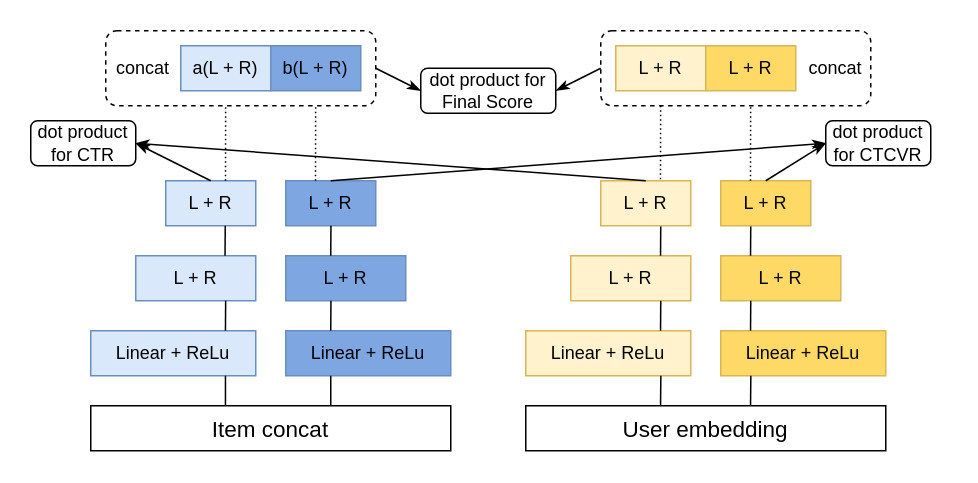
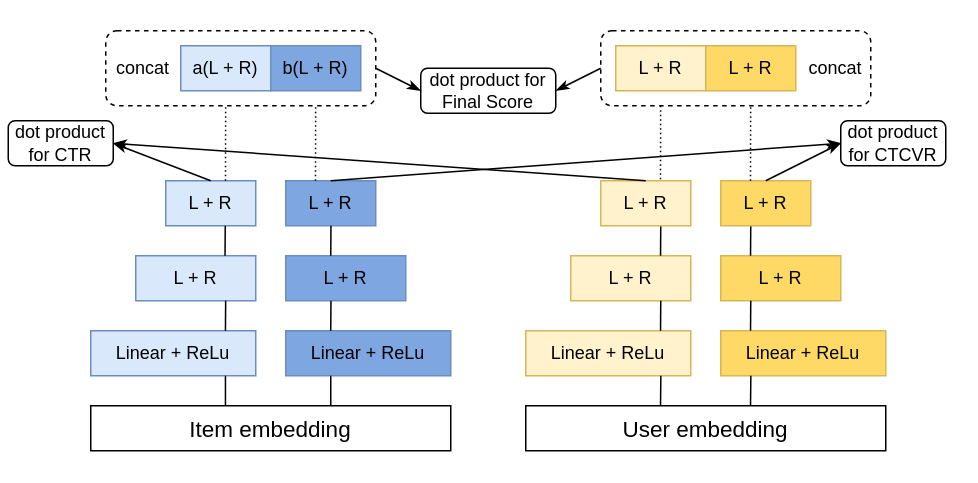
(83, 143) -> (61, 143)
(878, 143) -> (893, 143)
(271, 428) -> (271, 428)
